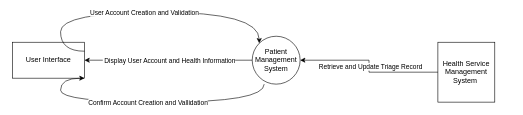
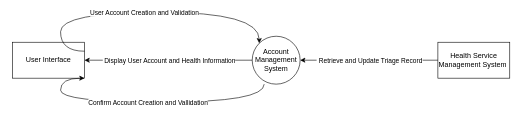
(276, 60) -> (276, 60)
(467, 72) -> (474, 60)
